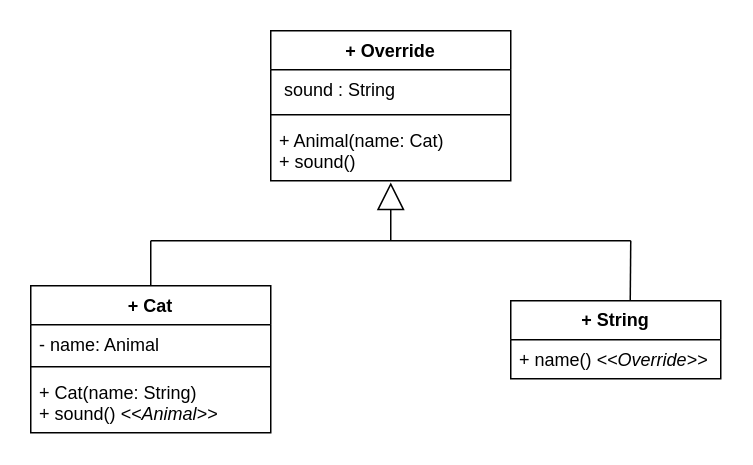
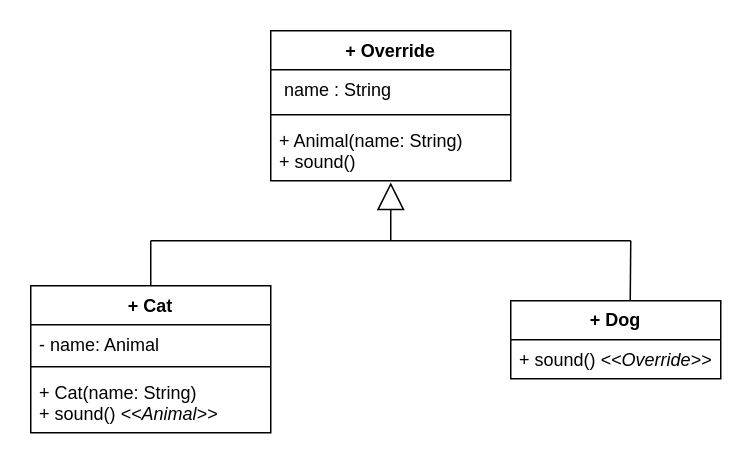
(341, 91) -> (336, 91)
(364, 153) -> (377, 153)
(616, 320) -> (616, 320)
(617, 372) -> (617, 372)
